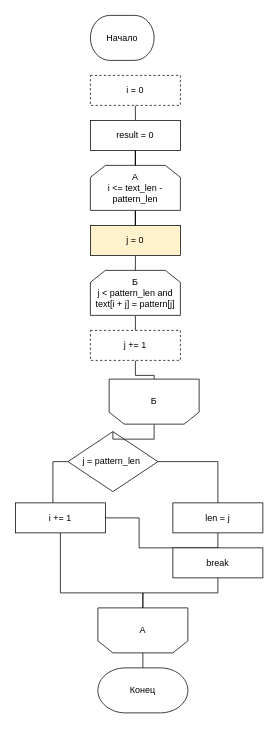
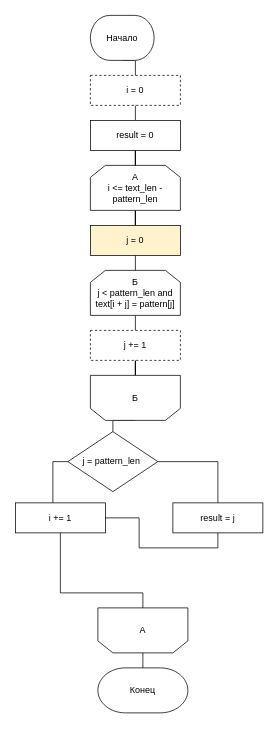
none -> (135, 66)
(154, 402) -> (135, 398)
(218, 518) -> (218, 518)
(218, 563) -> none
(189, 593) -> none
